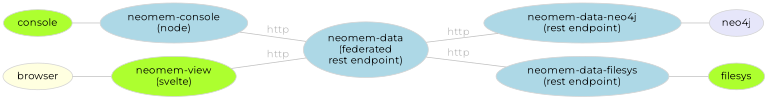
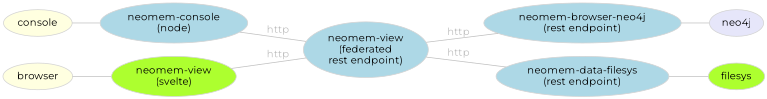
(38, 23) -> (38, 23)
(582, 23) -> (582, 23)
(366, 50) -> (366, 50)
